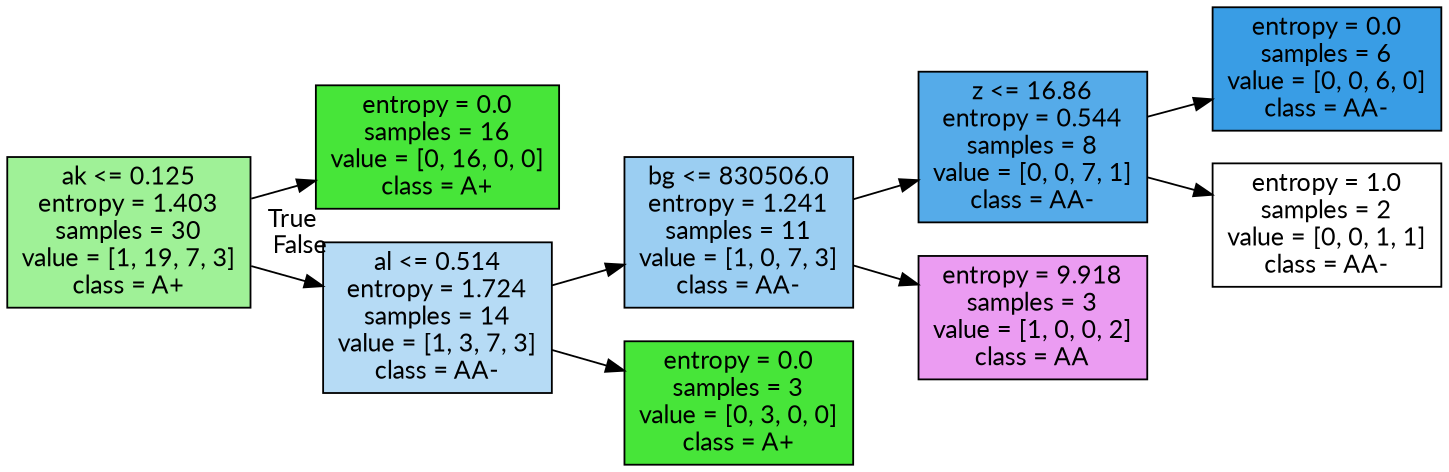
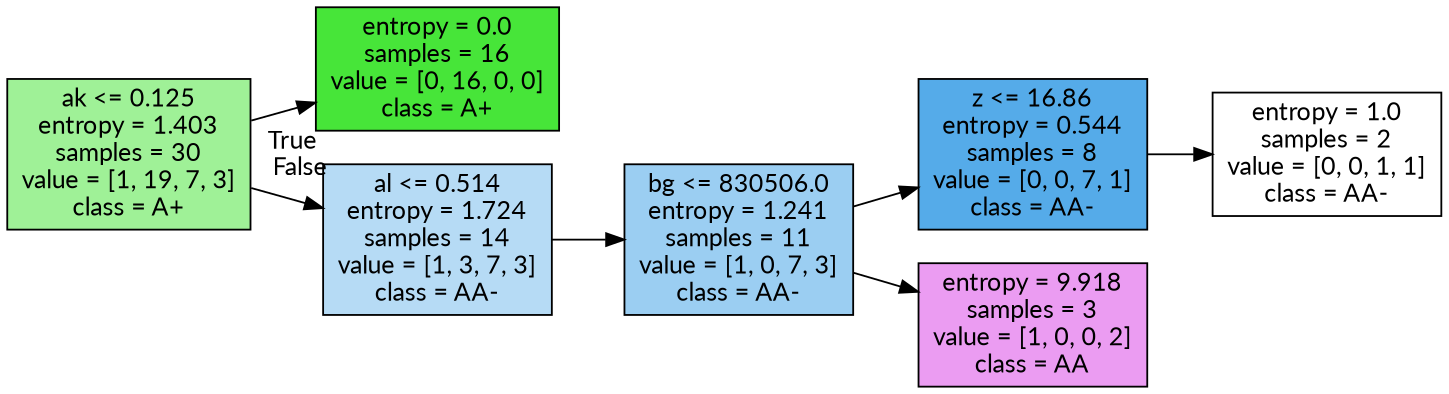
(1327, 69) -> none
(739, 403) -> none
